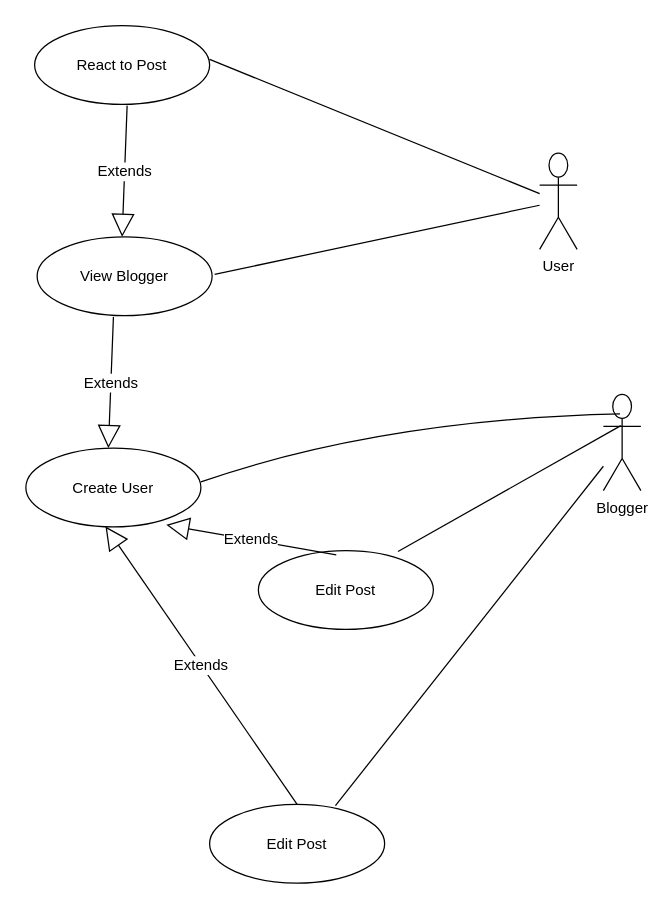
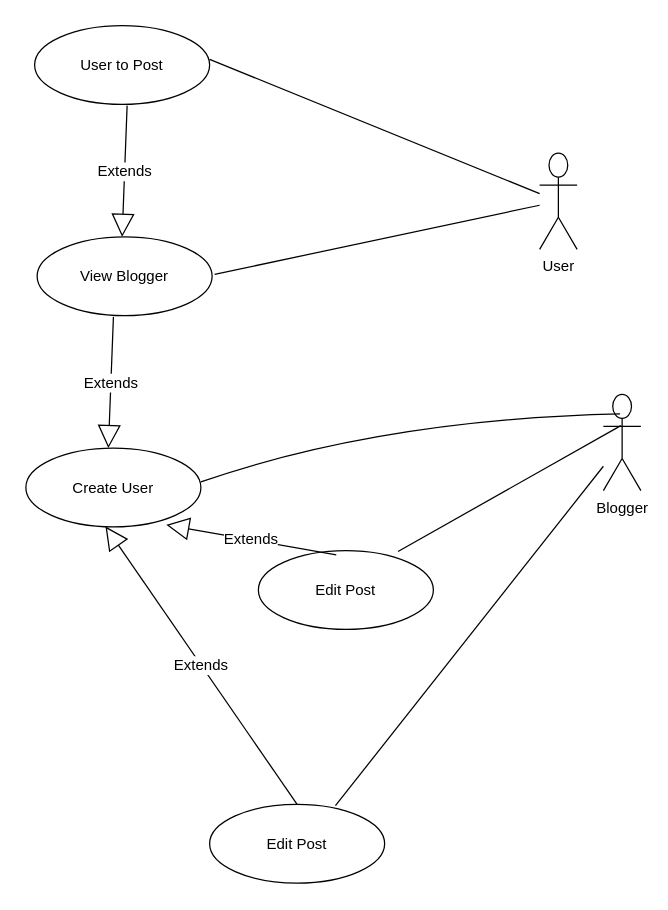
(122, 66) -> (122, 66)
